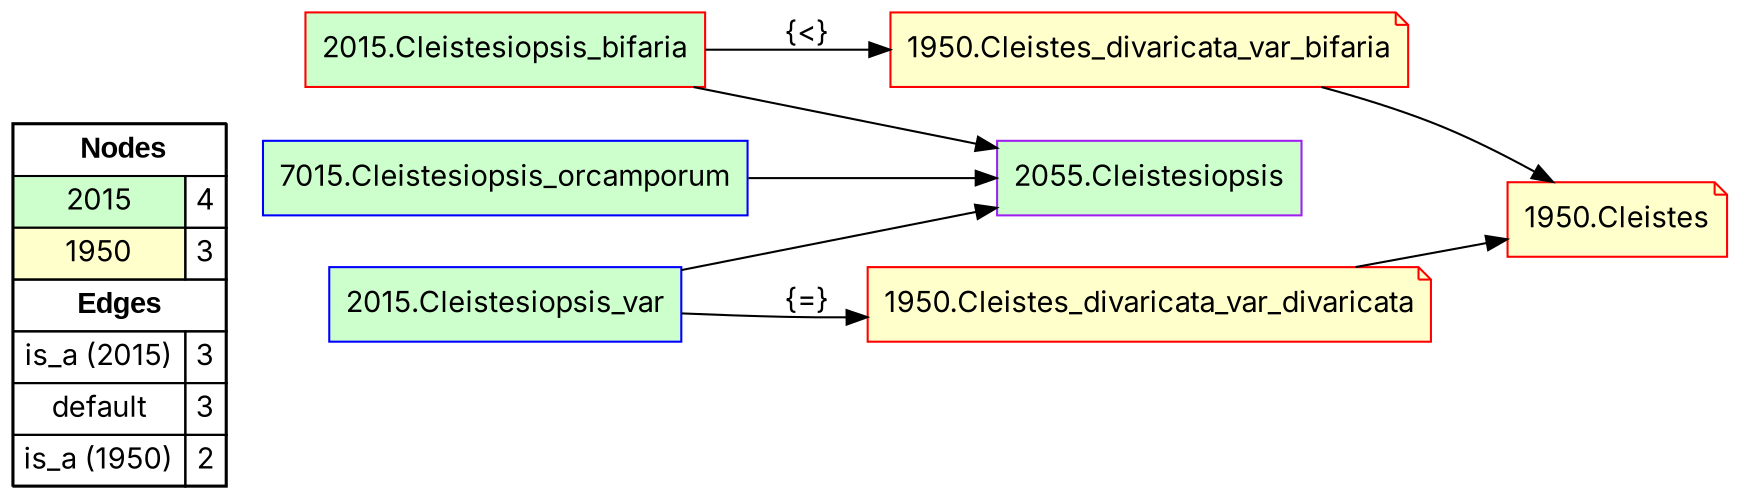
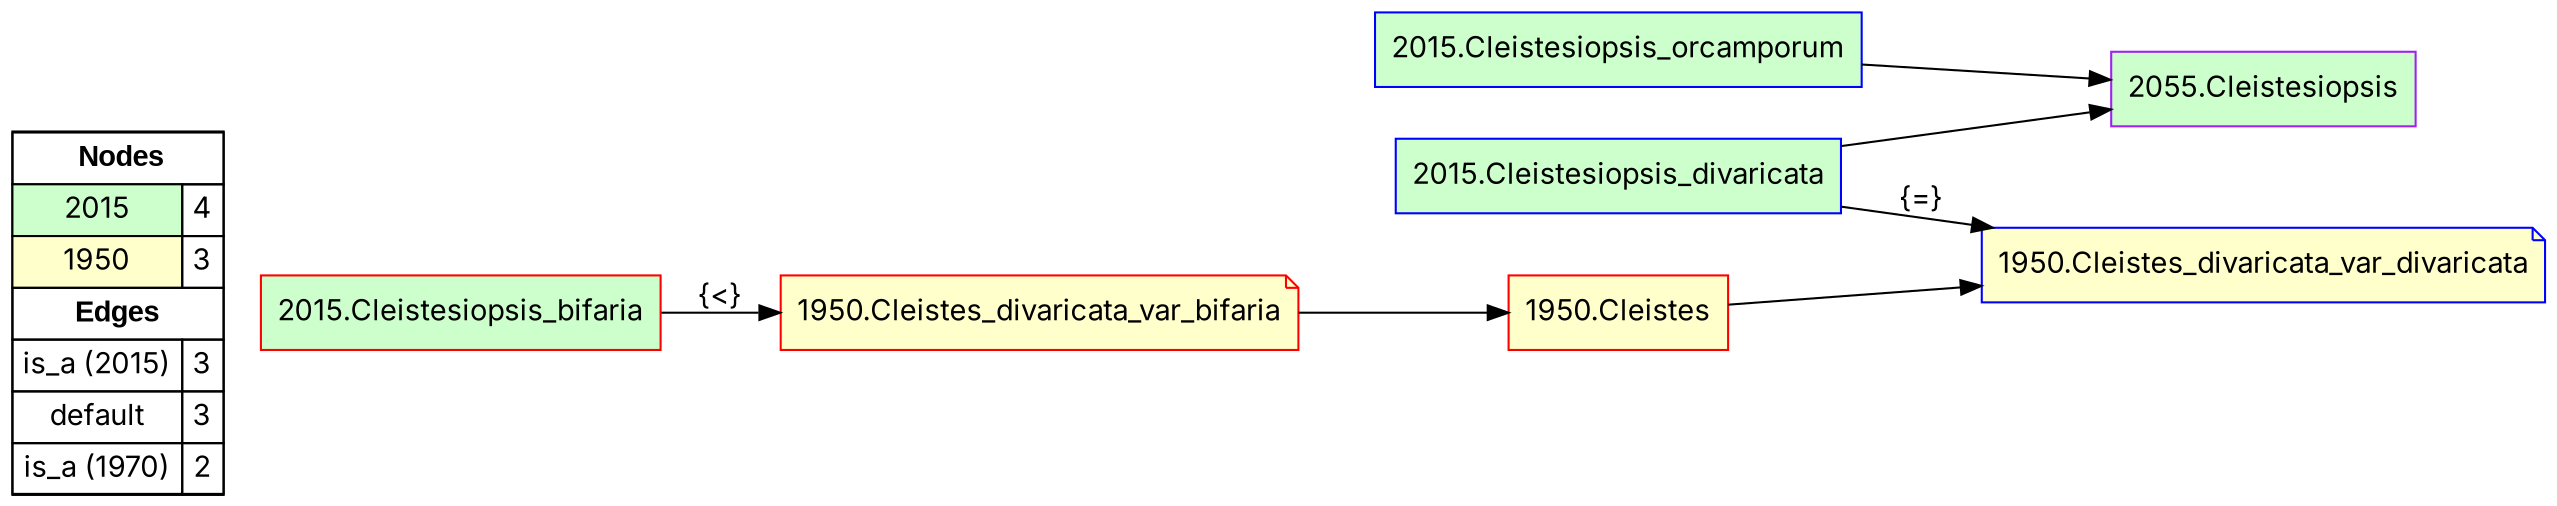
(835, 115) -> none
(505, 178) -> (1618, 50)
(1617, 220) -> (1618, 313)
(1421, 255) -> (1844, 296)
(505, 304) -> (1618, 176)
(1149, 304) -> (2263, 265)
(99, 460) -> (97, 468)
